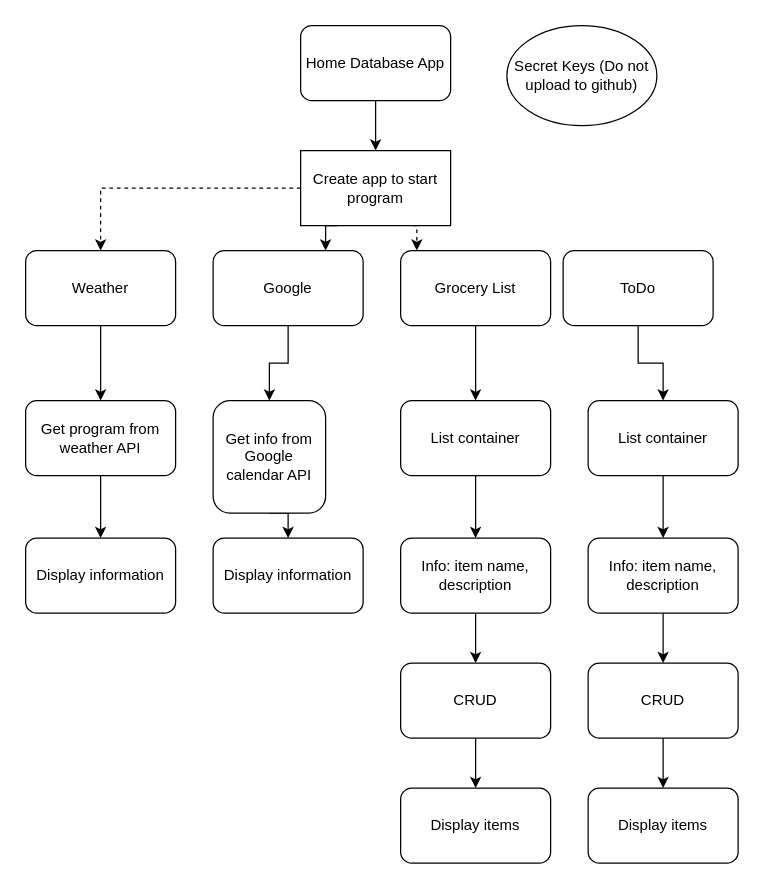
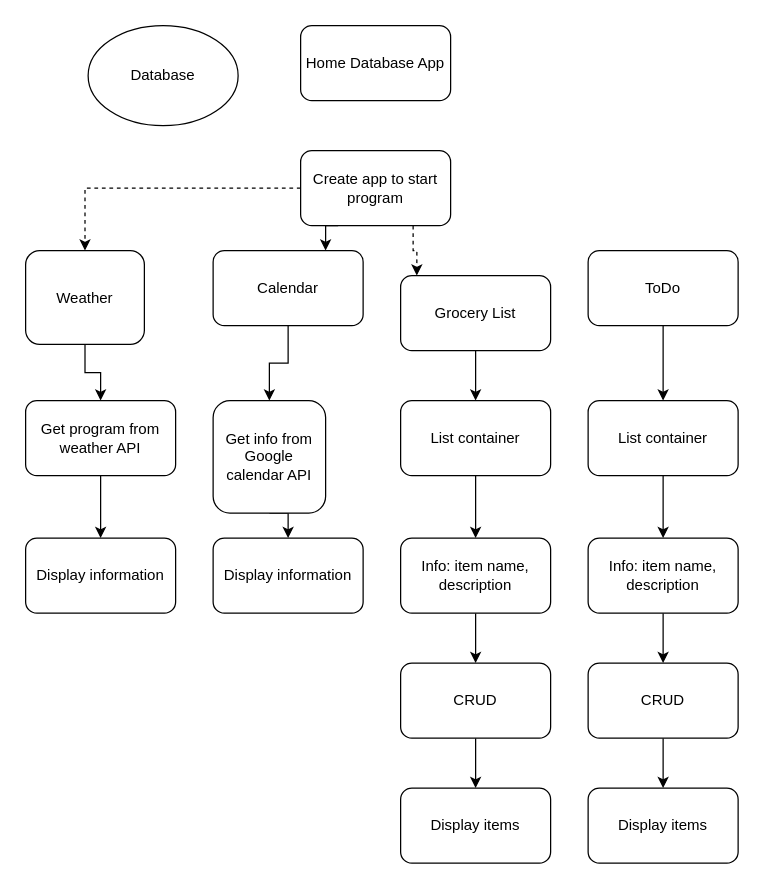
none -> (163, 76)
(582, 76) -> none
(376, 122) -> none
(376, 188) -> (376, 188)
(101, 288) -> (85, 298)
(288, 288) -> (288, 288)
(476, 288) -> (476, 313)
(638, 288) -> (663, 288)
